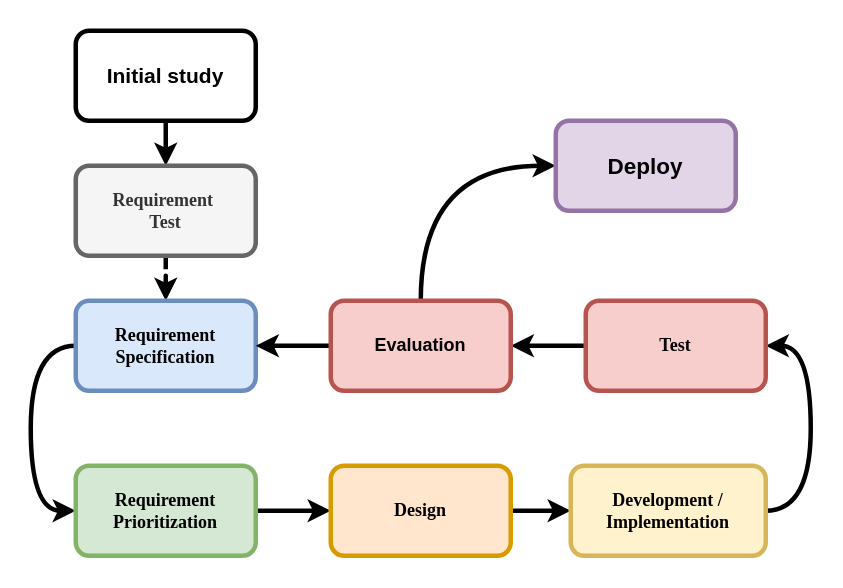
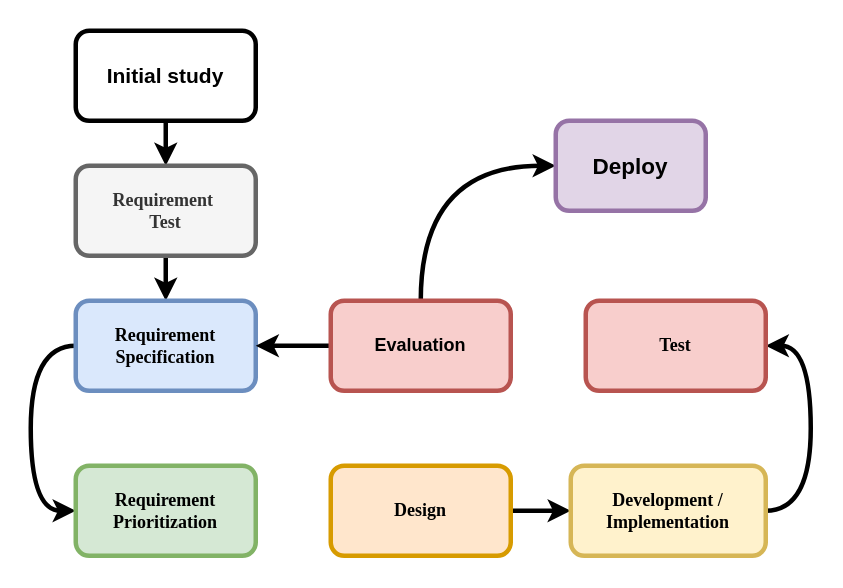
(646, 166) -> (631, 166)
(166, 270) -> (166, 270)
(554, 346) -> none
(286, 511) -> none
